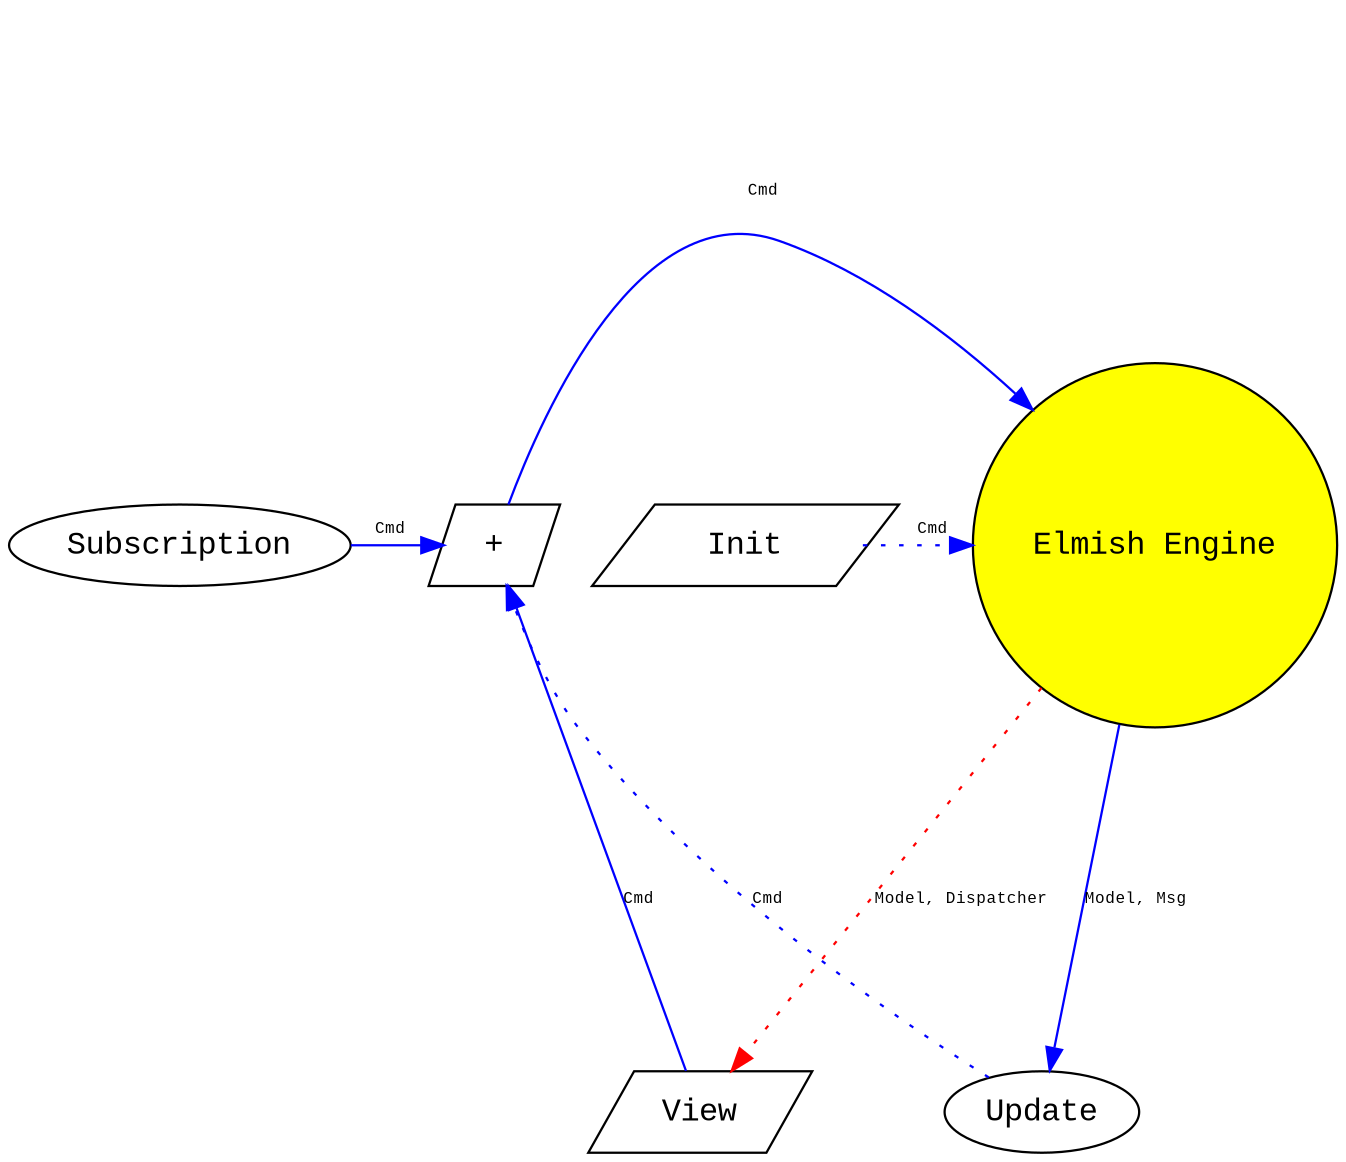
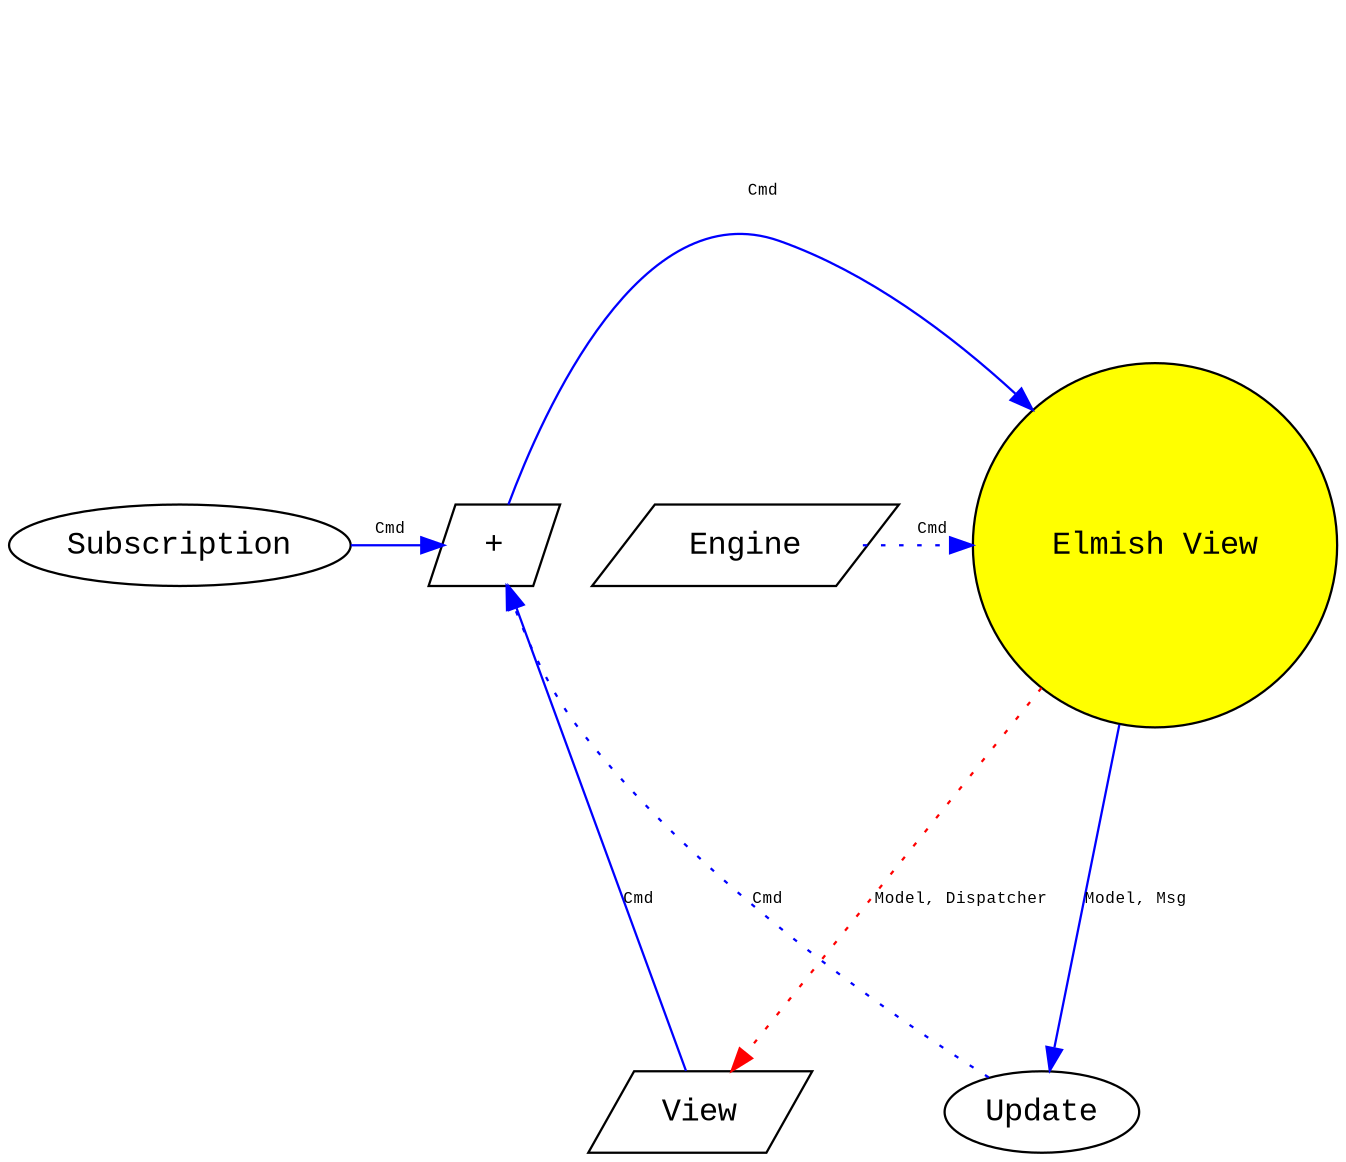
(745, 545) -> (745, 545)
(1155, 545) -> (1155, 545)
